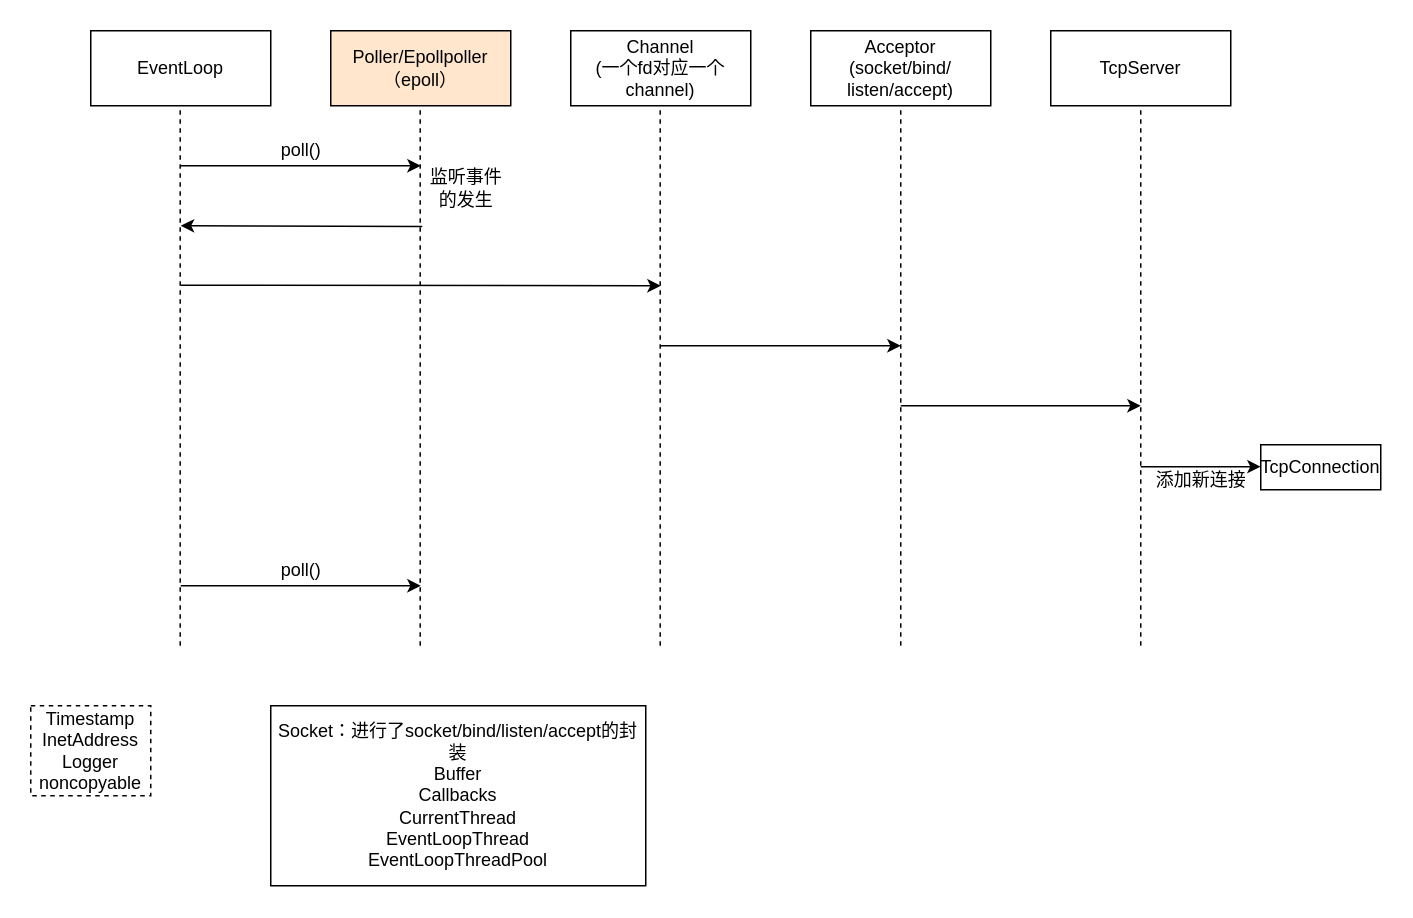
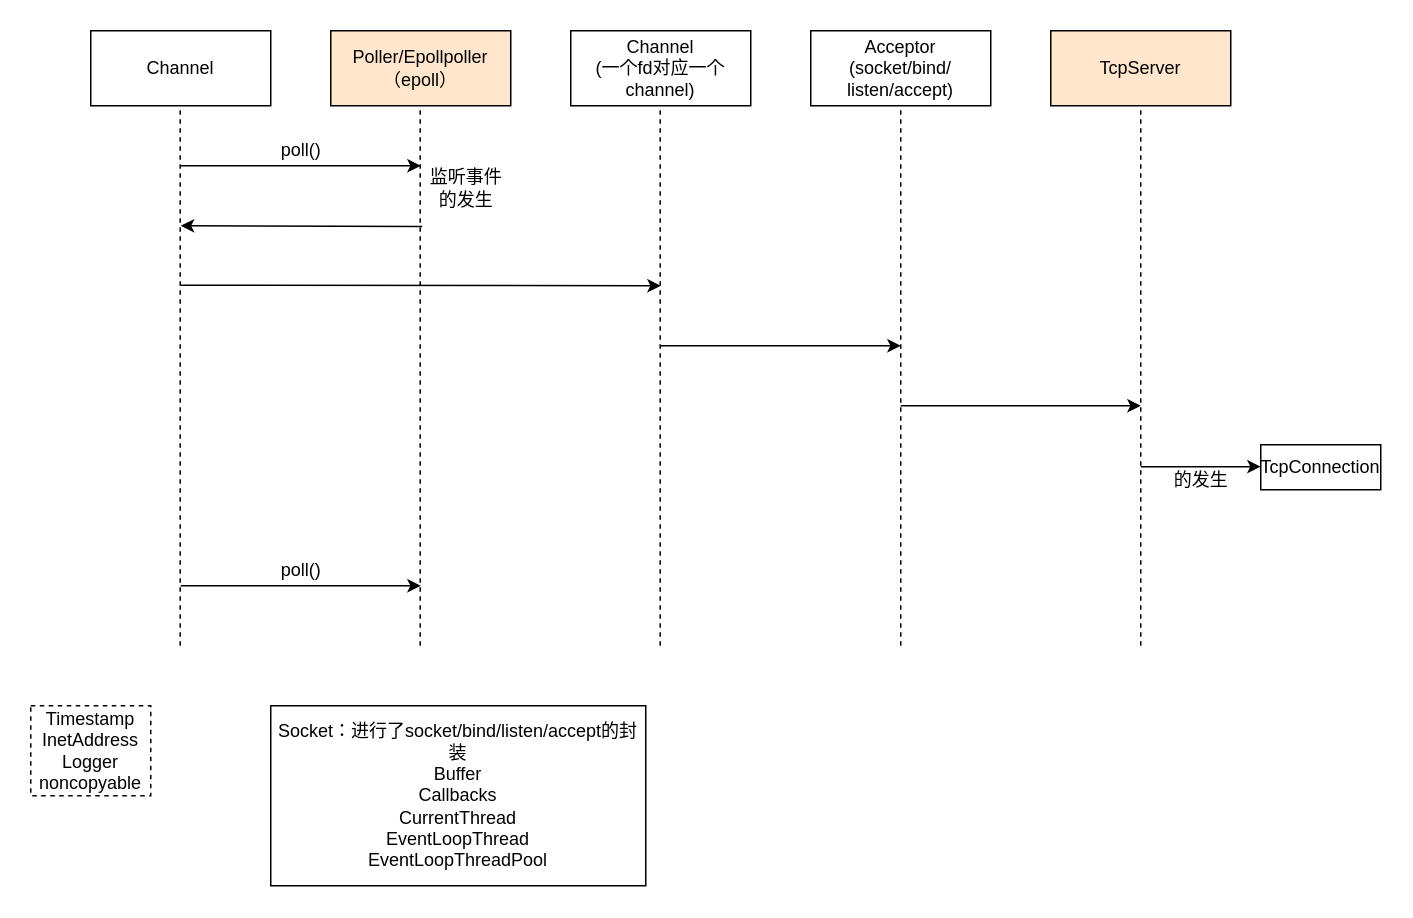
(181, 68) -> (181, 68)
(1141, 68) -> (1141, 68)
(1202, 481) -> (1202, 481)
